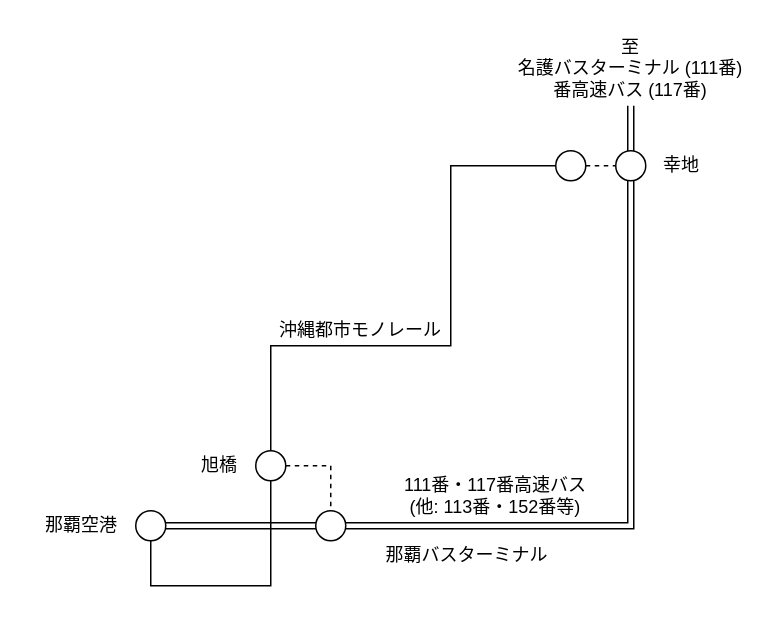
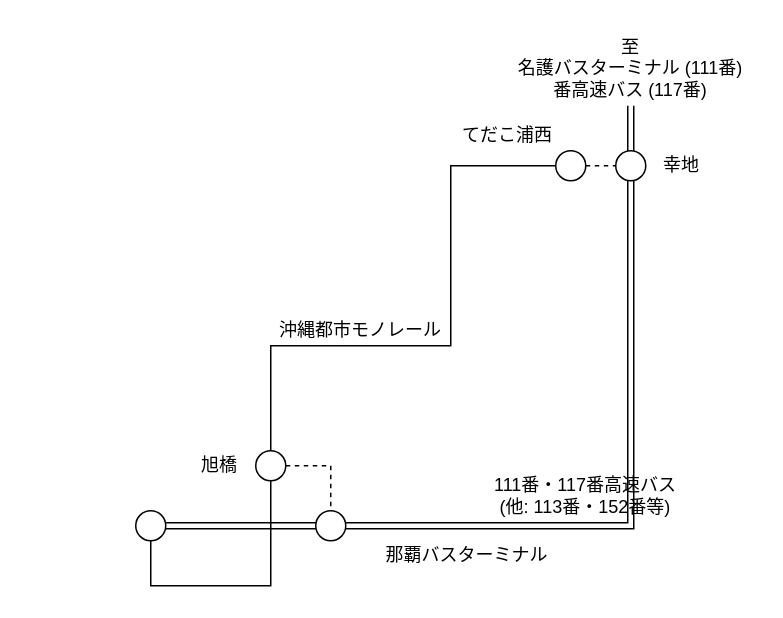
none -> (496, 136)
(496, 496) -> (586, 496)
(76, 526) -> none
